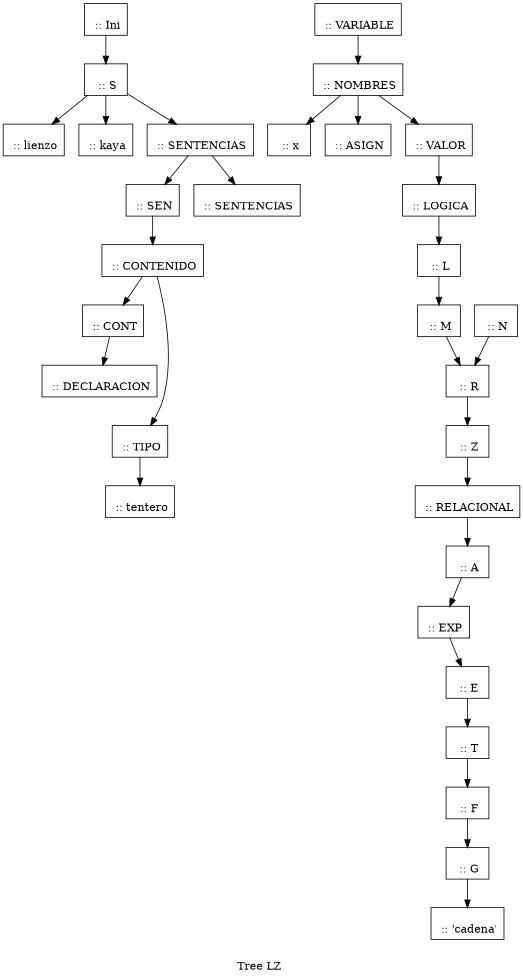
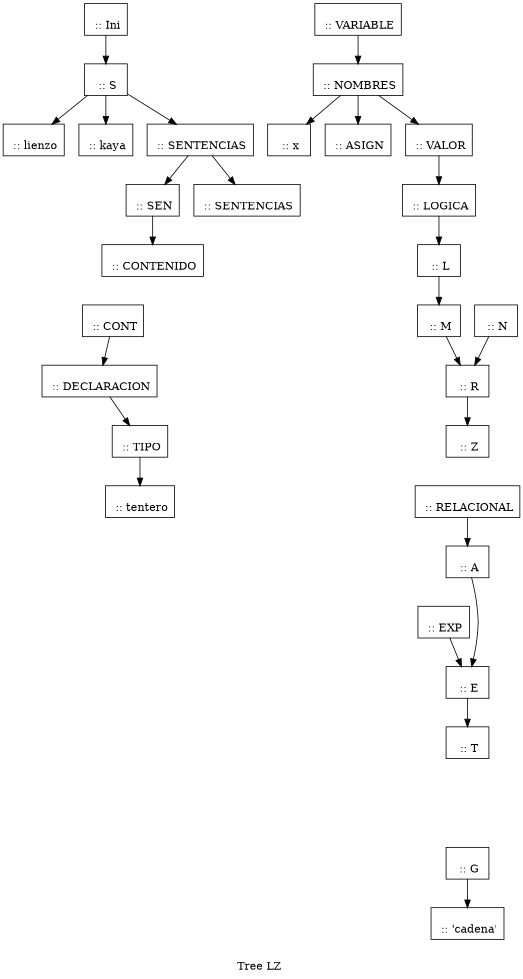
(135, 287) -> none
(168, 348) -> (117, 408)
(468, 467) -> none
(457, 588) -> (478, 618)
(468, 803) -> none
